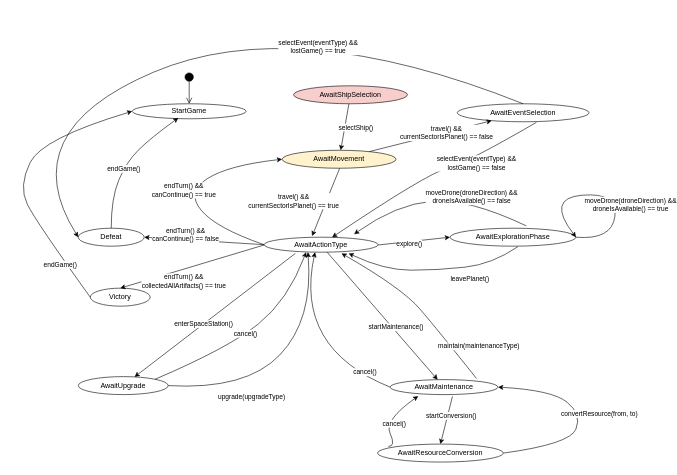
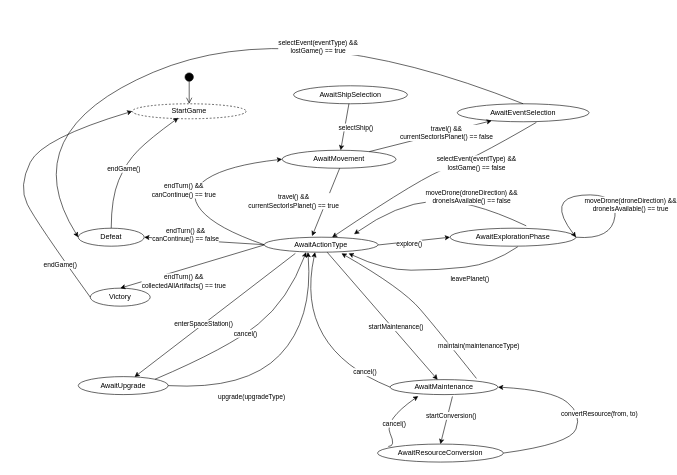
(351, 95) -> (351, 95)
(189, 111) -> (189, 111)
(339, 159) -> (339, 159)
